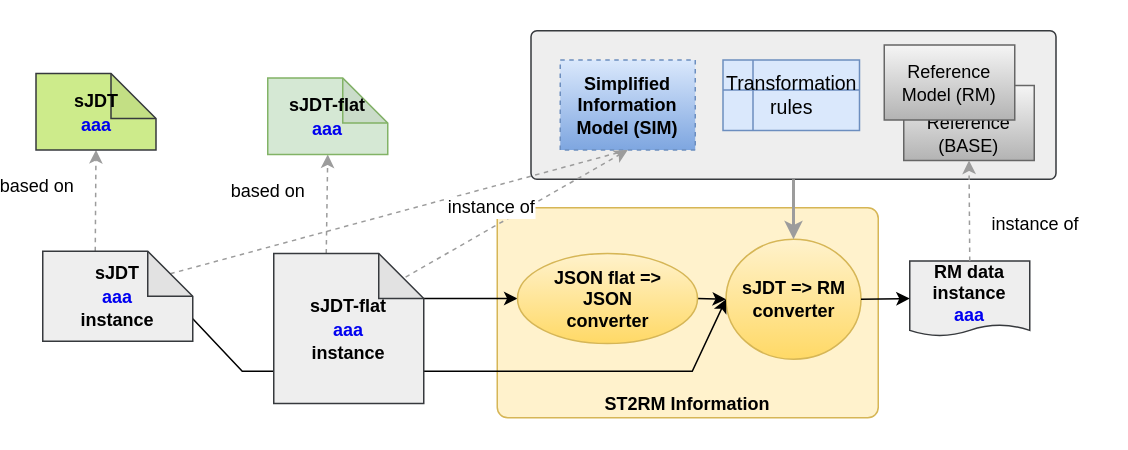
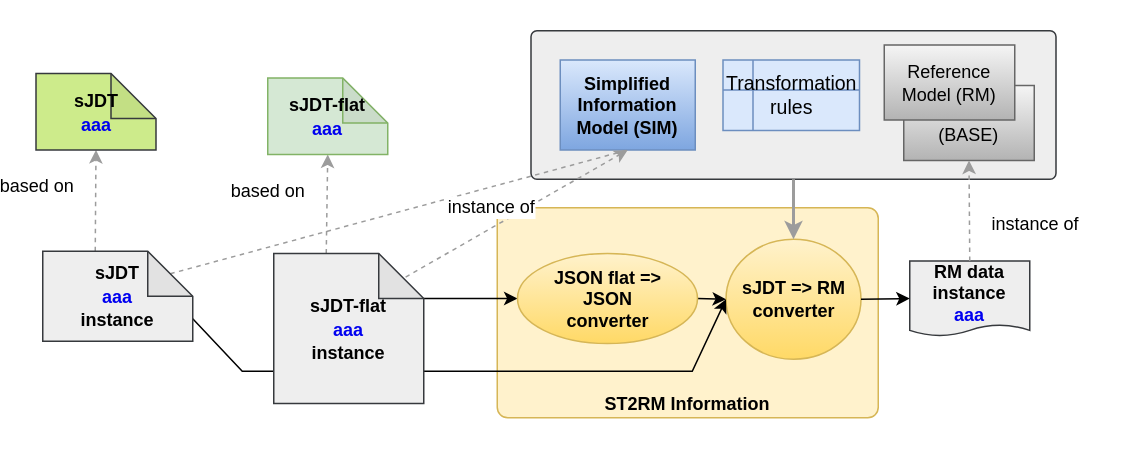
(628, 105) -> (628, 105)
(969, 124) -> (969, 124)
